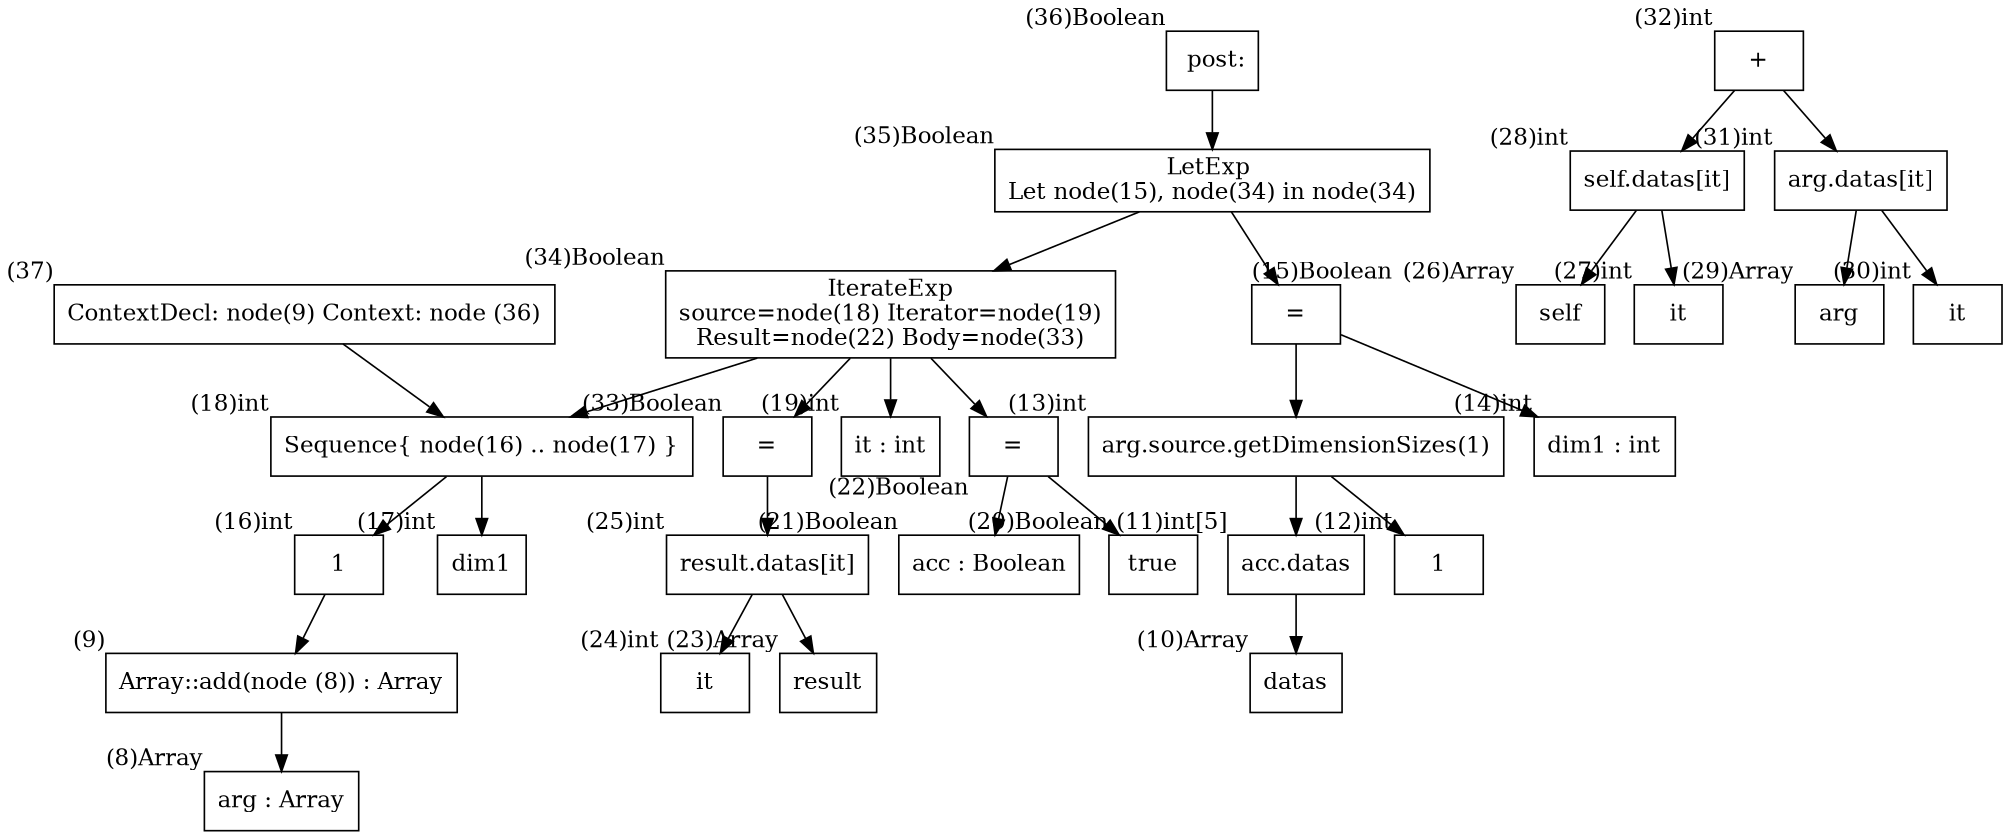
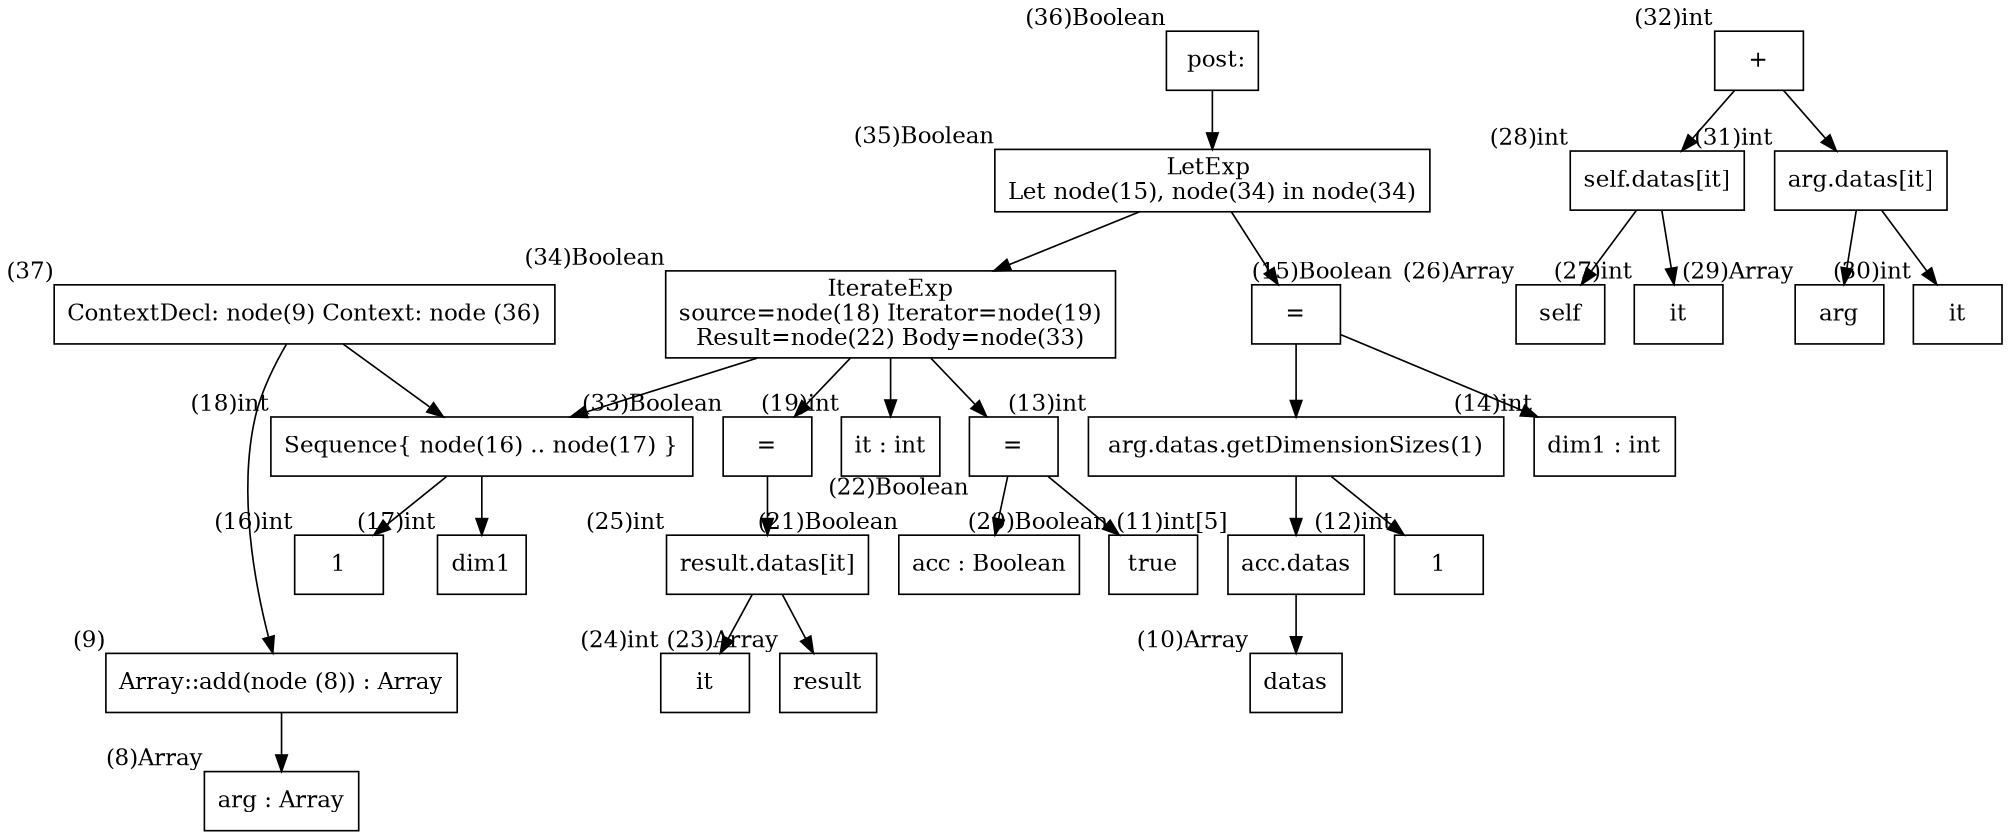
(1296, 447) -> (1296, 447)
(314, 616) -> (248, 488)
